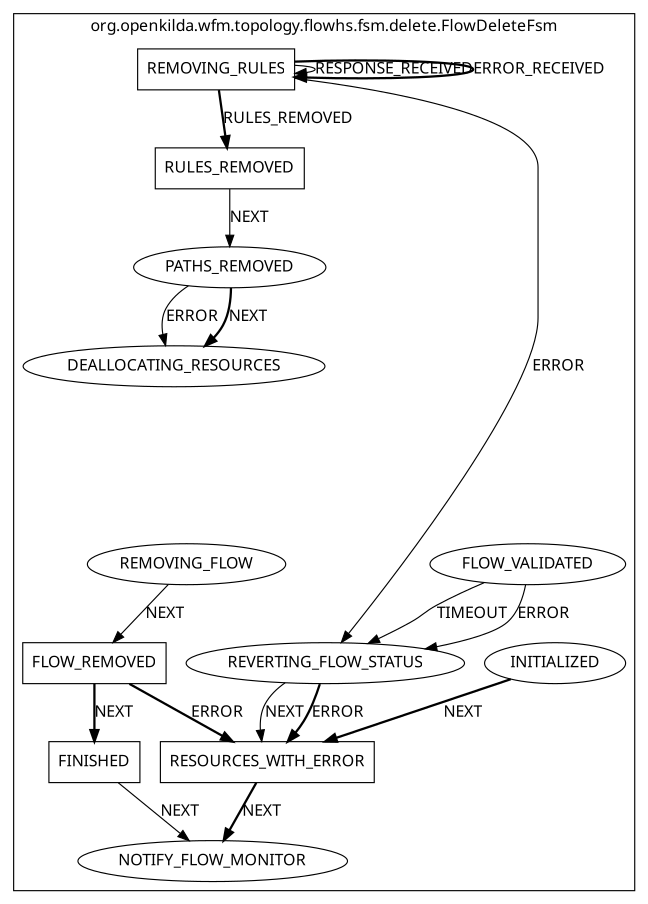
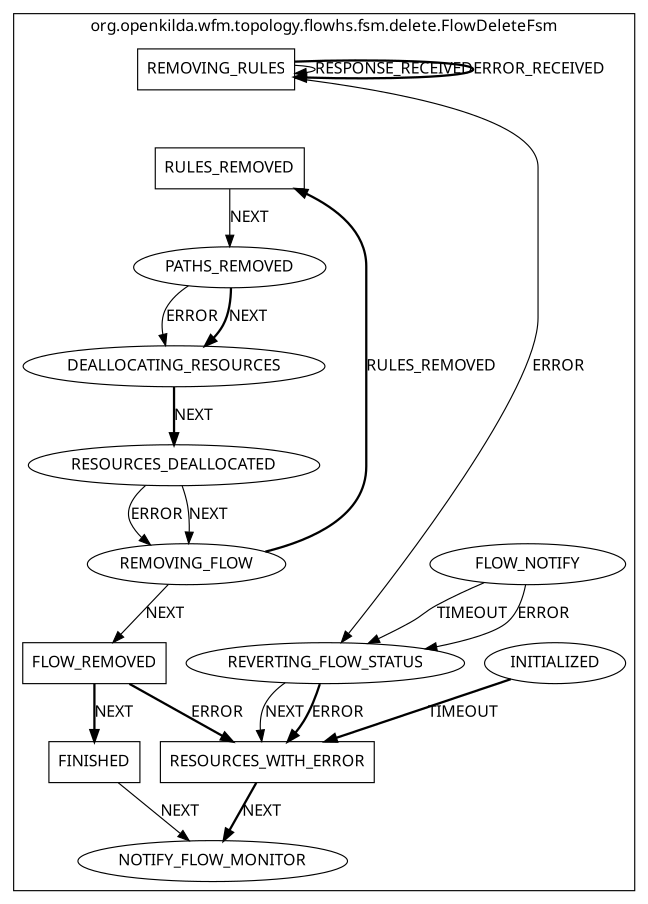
(222, 113) -> (366, 388)
none -> (174, 465)
(528, 564) -> (528, 564)
(463, 713) -> (463, 713)
